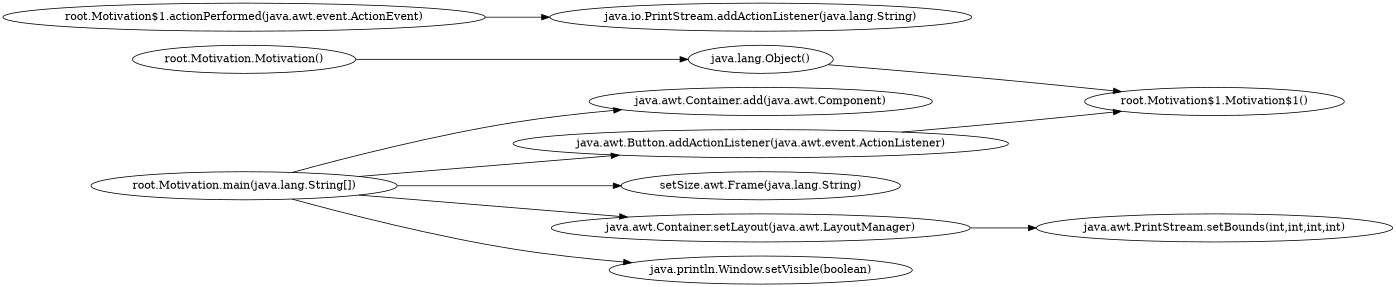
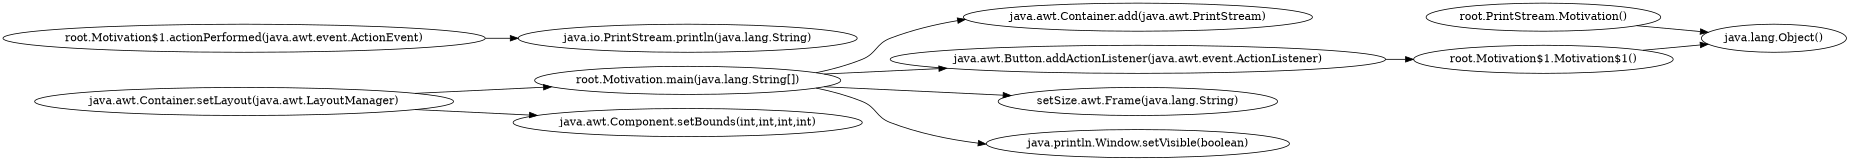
(761, 17) -> (688, 38)
(244, 59) -> (1543, 17)
(971, 77) -> (1672, 48)
(761, 101) -> (1138, 17)
(489, 206) -> (479, 90)
(1214, 228) -> (688, 123)
